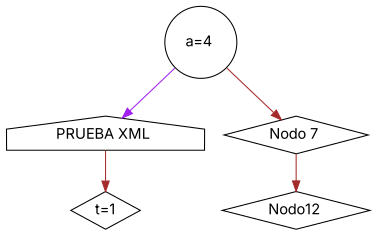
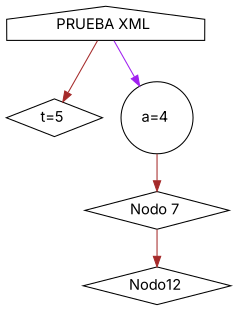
(152, 89) -> (124, 59)
(106, 210) -> (54, 118)
